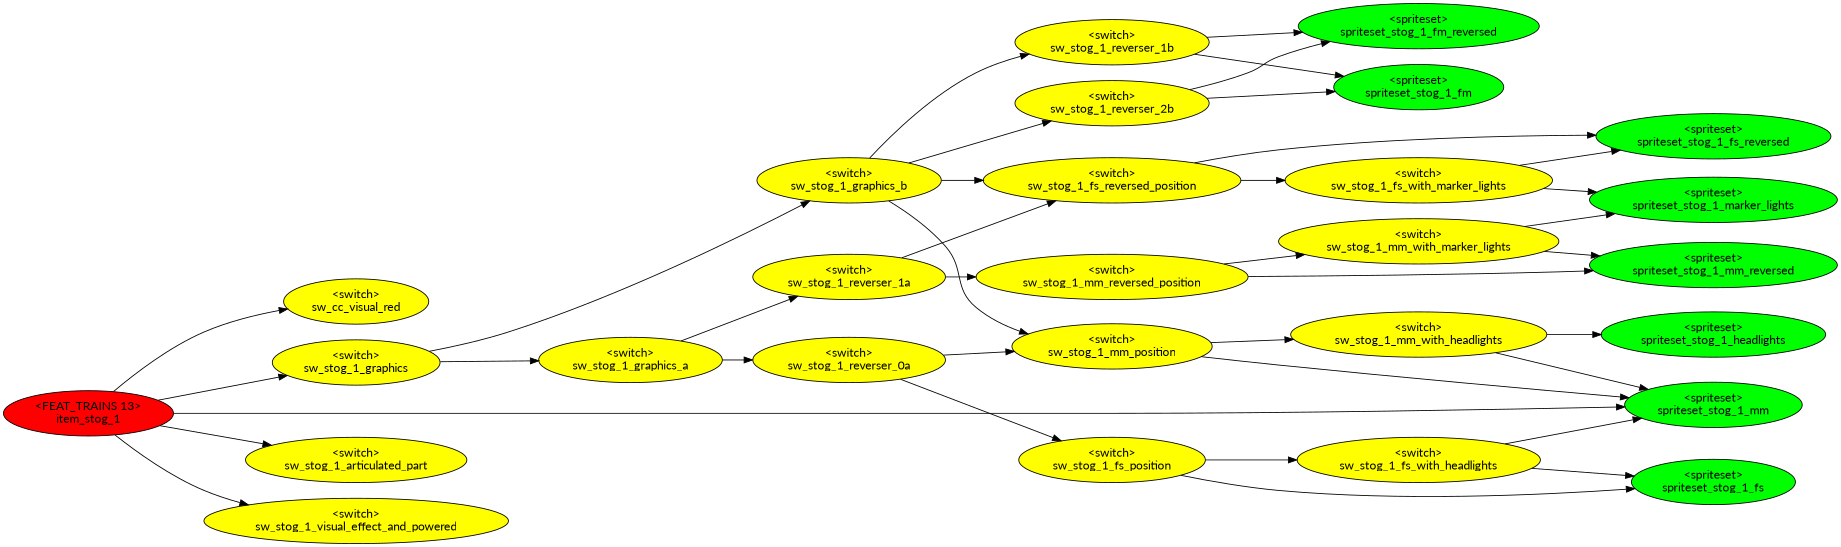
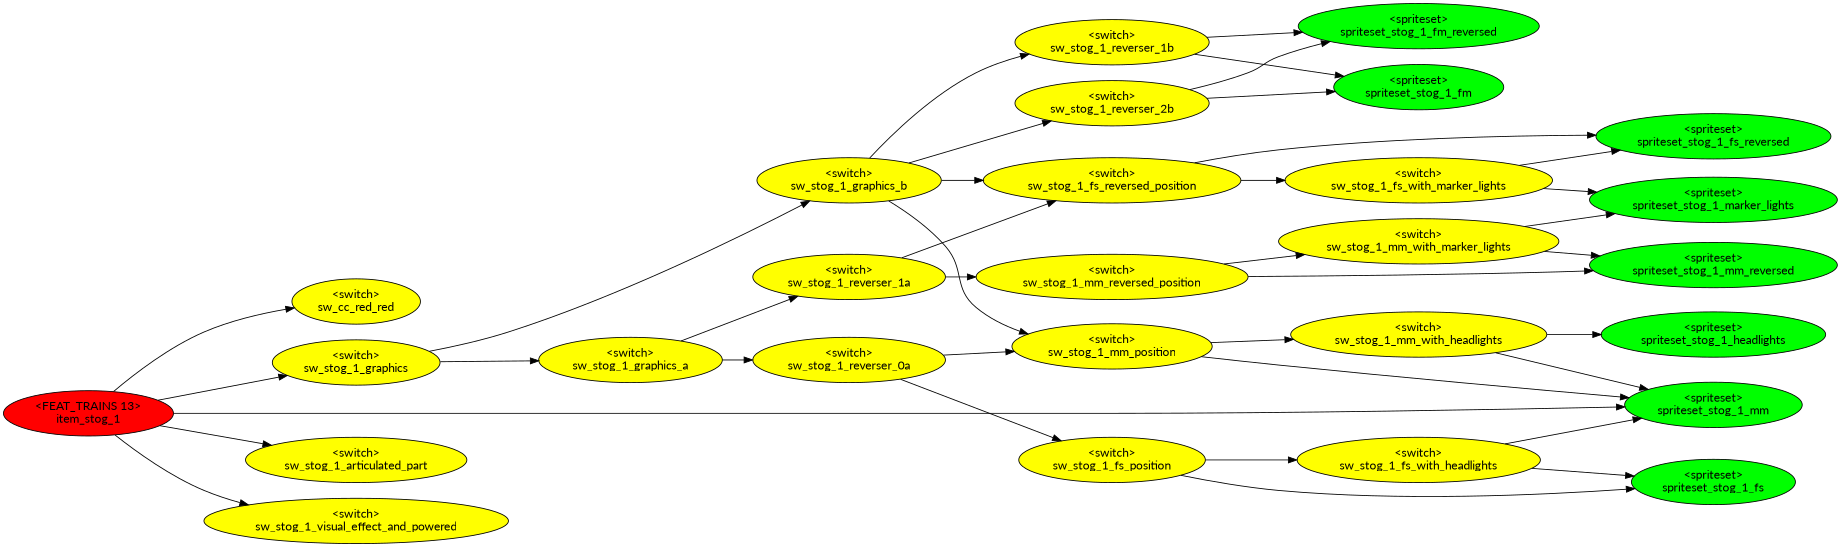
(356, 302) -> (356, 302)
